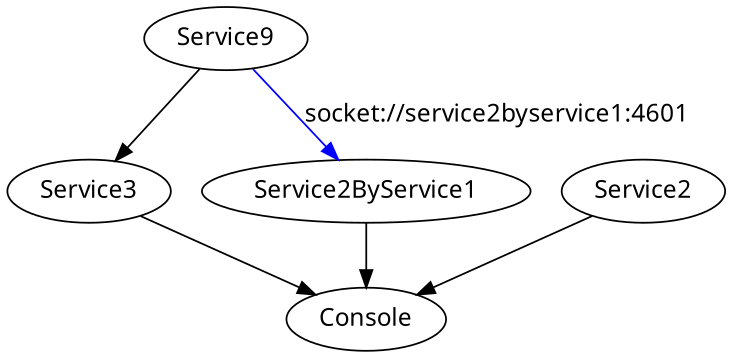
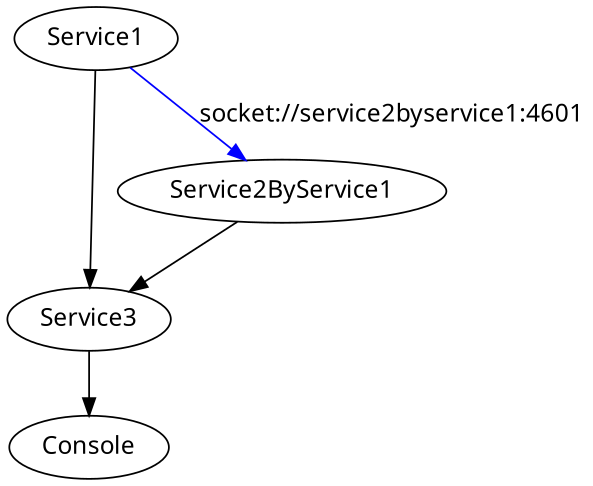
(226, 39) -> (96, 39)
(643, 191) -> none
(366, 247) -> (191, 252)
